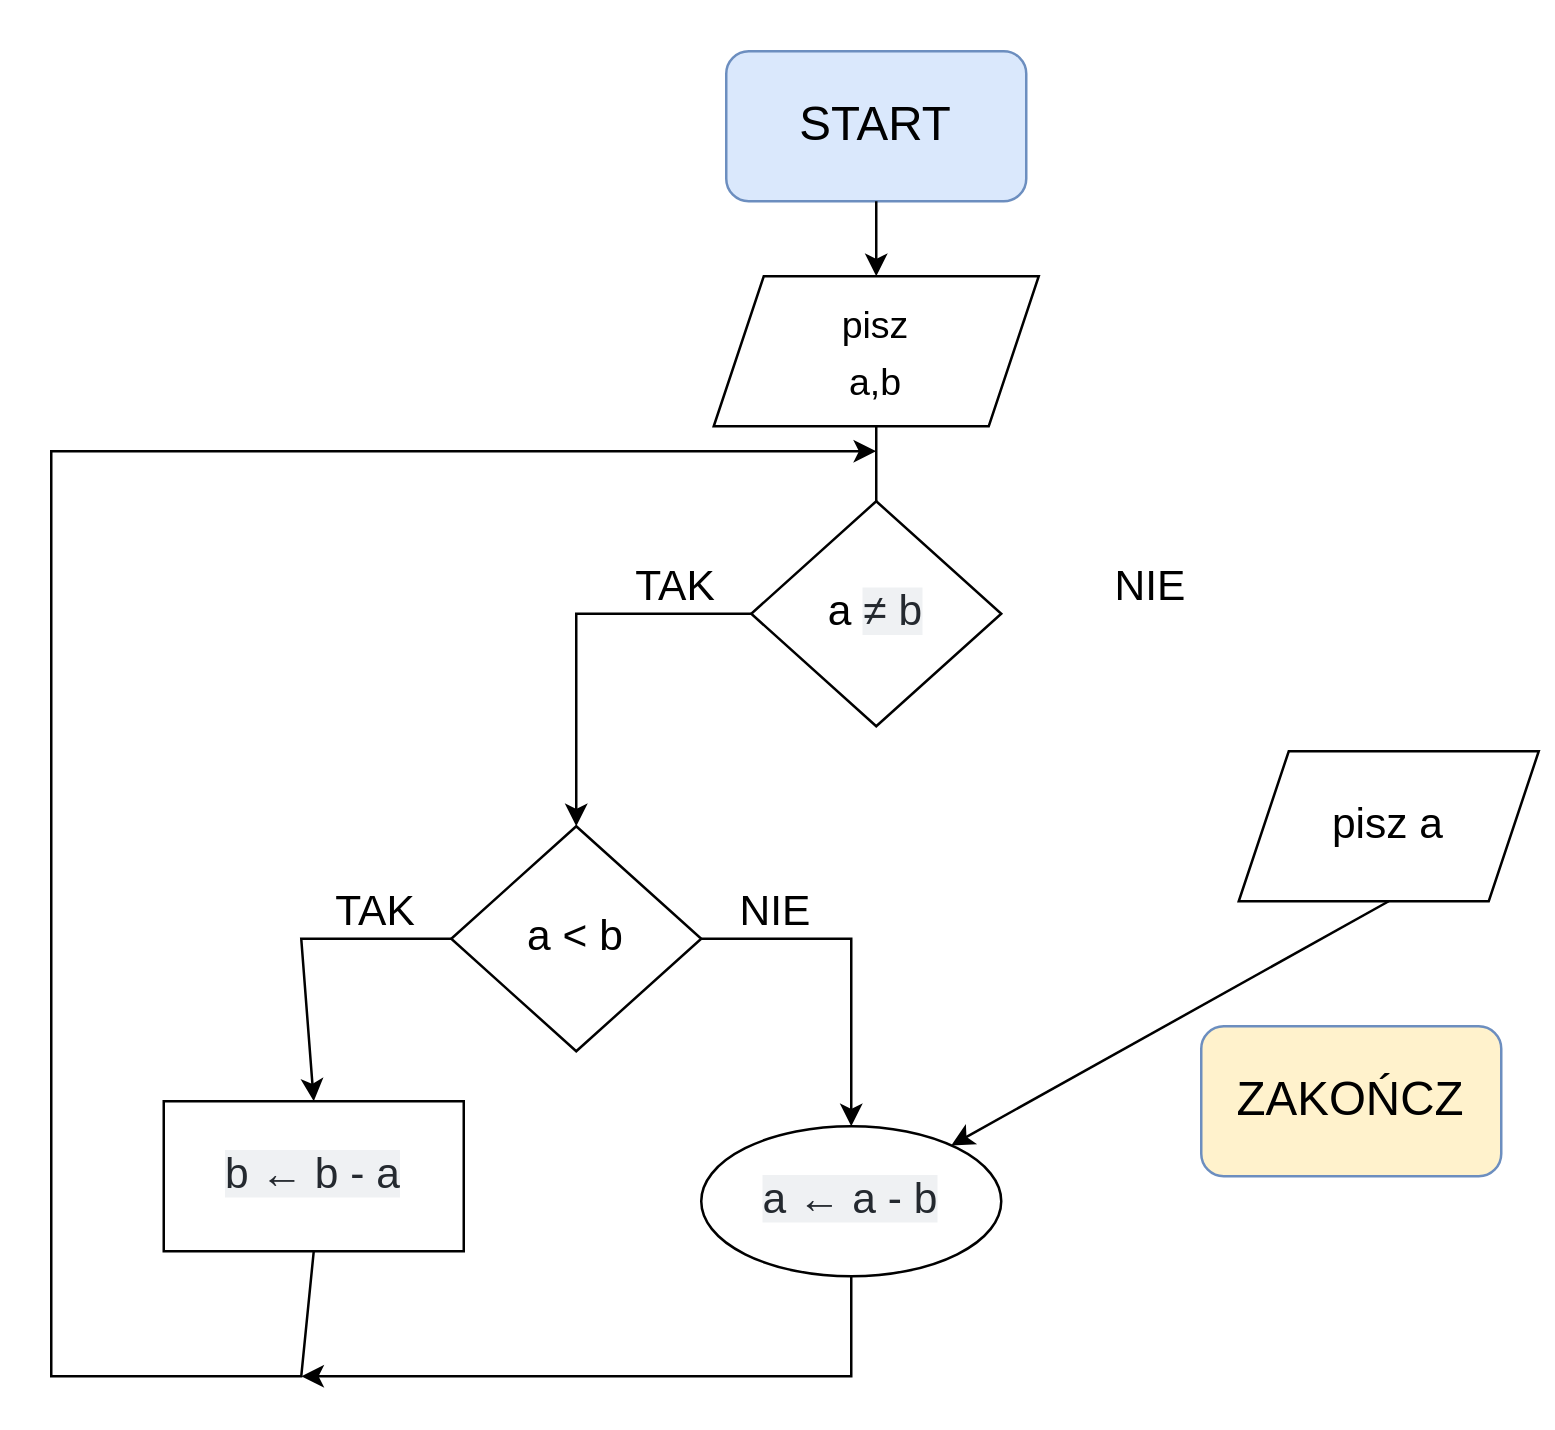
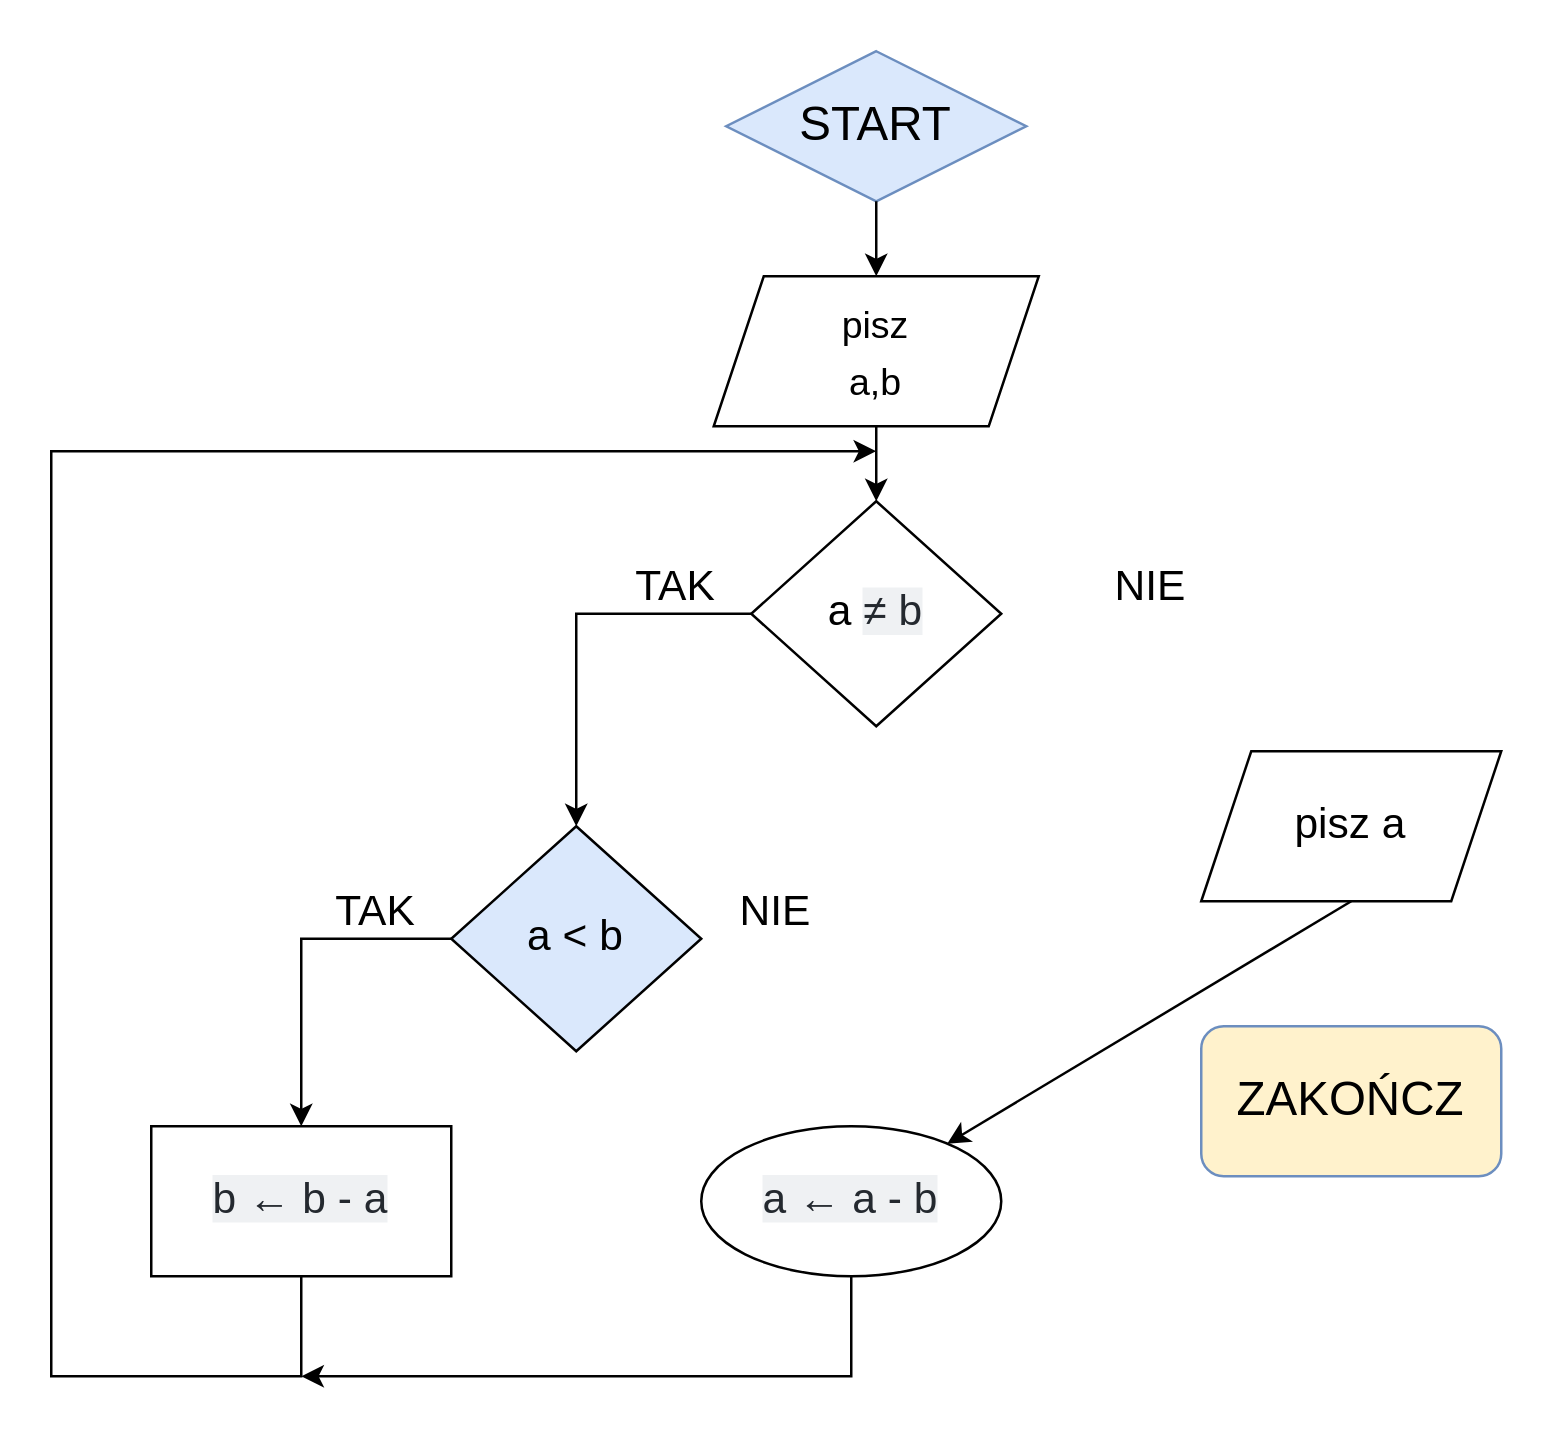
(876, 126) -> (876, 126)
(876, 490) -> (876, 483)
(1389, 826) -> (1351, 826)
(576, 939) -> (576, 939)
(851, 949) -> none
(314, 1176) -> (301, 1201)
